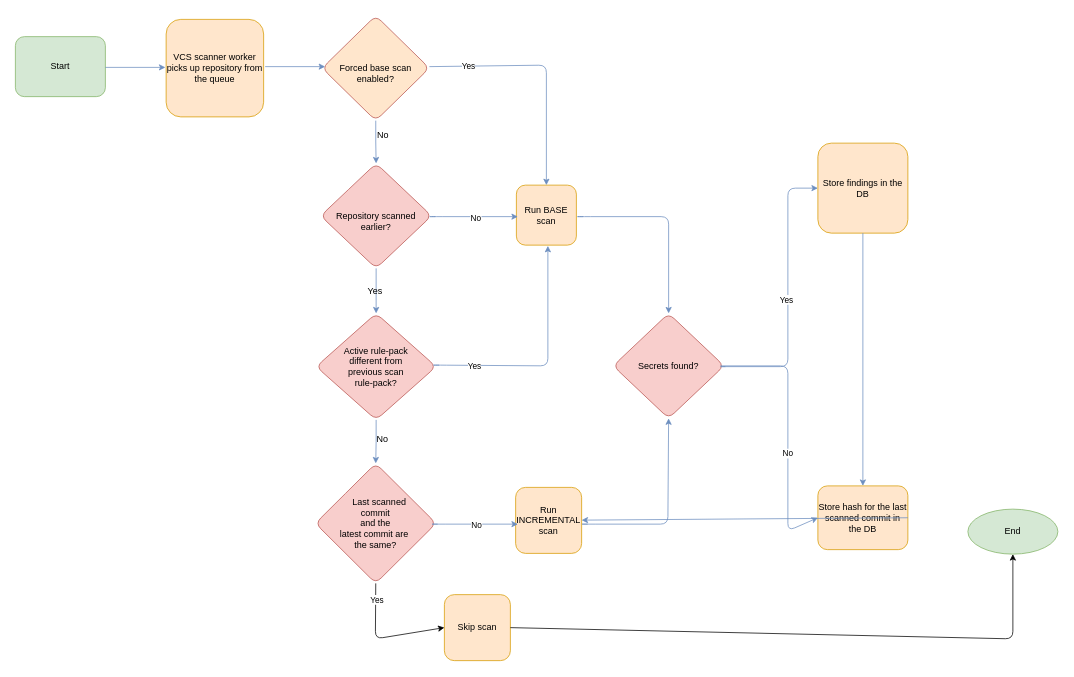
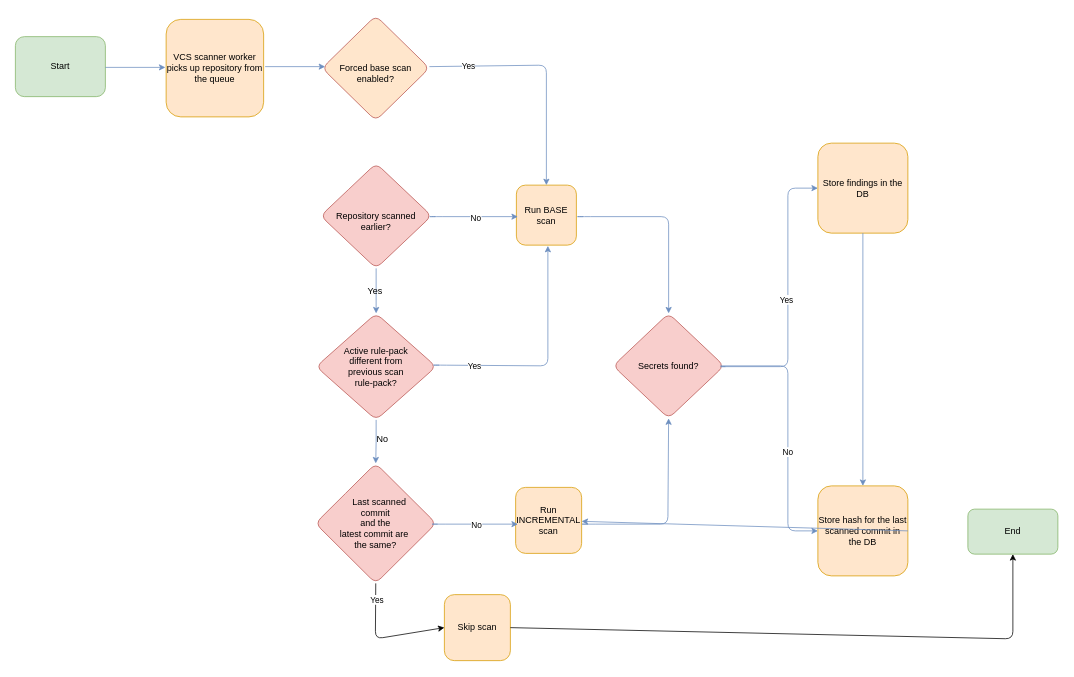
(376, 134) -> none
(863, 518) -> (863, 531)
(1013, 531) -> (1013, 531)
